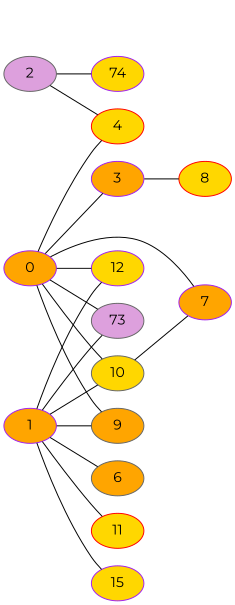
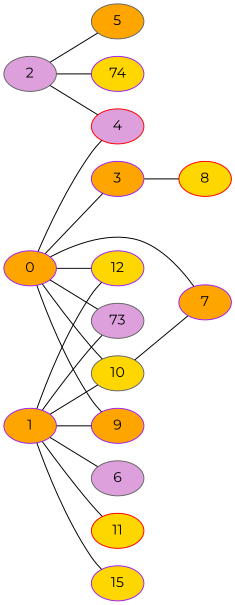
none -> (118, 21)
(118, 126) -> (118, 126)
(118, 426) -> (118, 426)
(118, 478) -> (118, 478)
